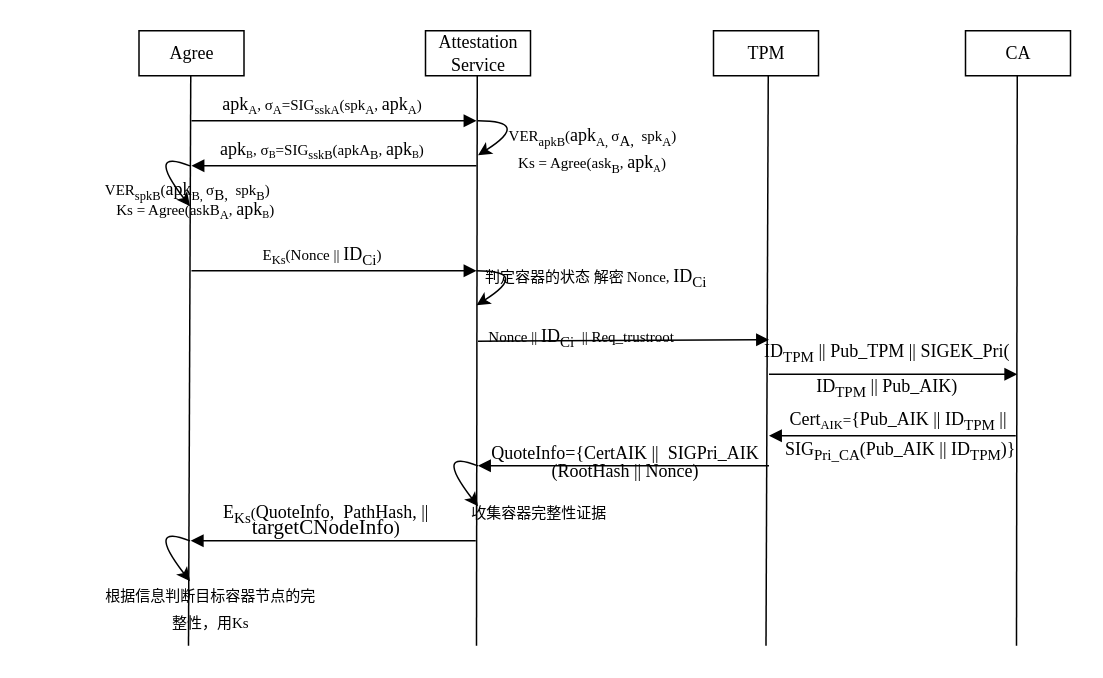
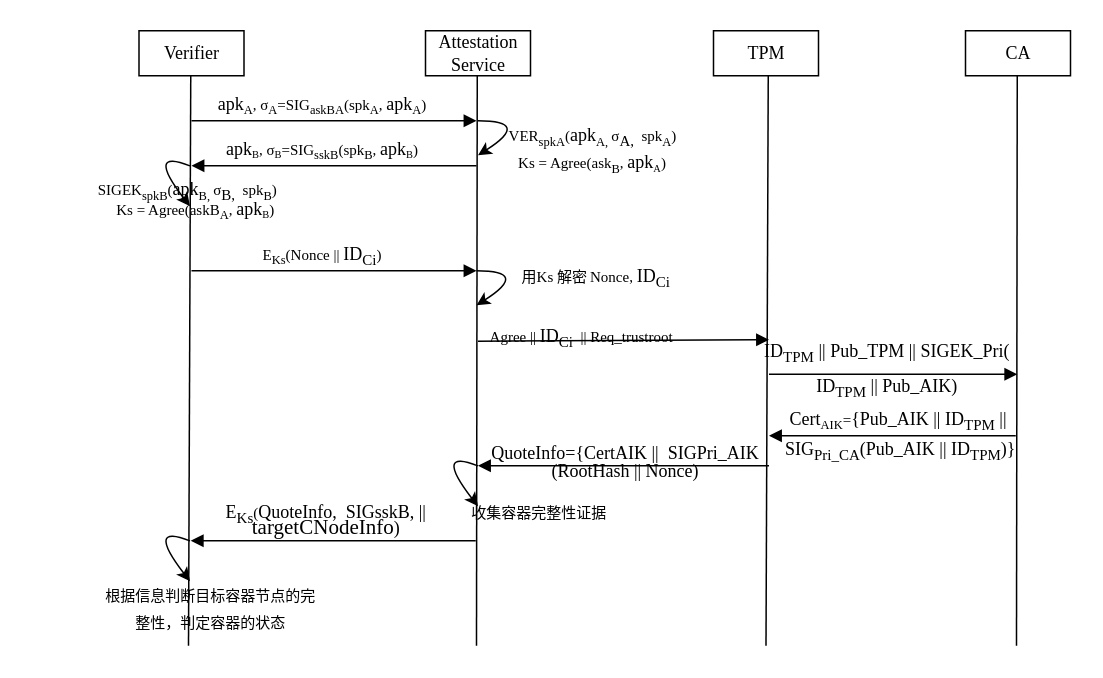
(192, 53) -> (192, 53)
(326, 106) -> (326, 106)
(326, 151) -> (326, 151)
(596, 151) -> (596, 151)
(189, 191) -> (189, 191)
(596, 278) -> (596, 278)
(584, 338) -> (584, 338)
(326, 523) -> (326, 523)
(211, 605) -> (211, 605)
